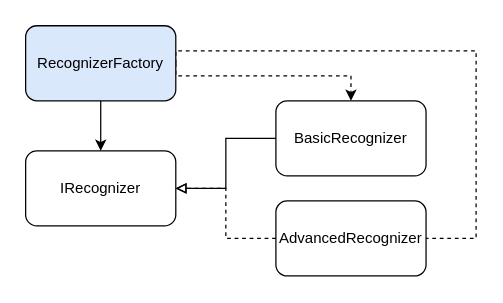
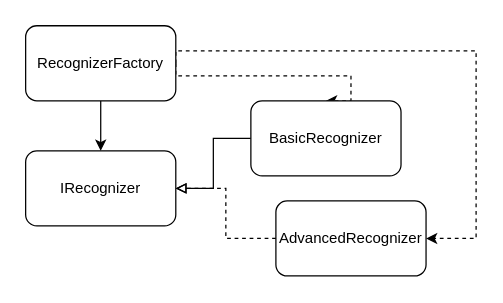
(101, 63) -> (101, 63)
(351, 138) -> (326, 138)
(432, 238) -> (436, 238)
